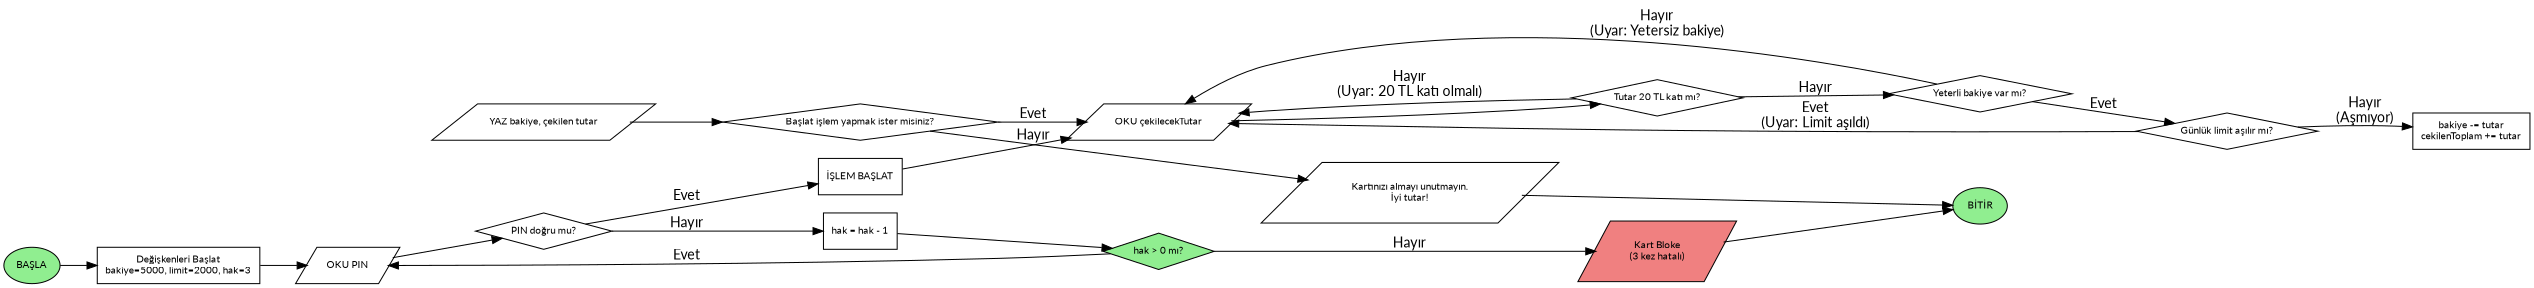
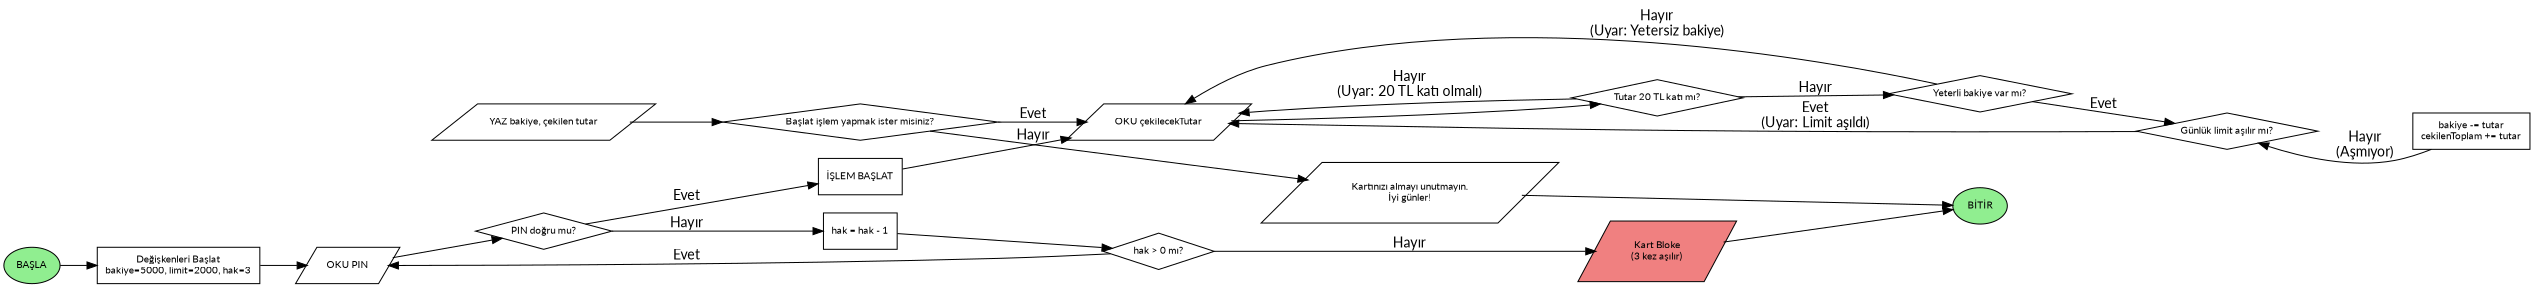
(2350, 126) -> (2350, 163)
(1410, 193) -> (1410, 193)
(1159, 251) -> (1159, 251)
(1657, 251) -> (1657, 251)
